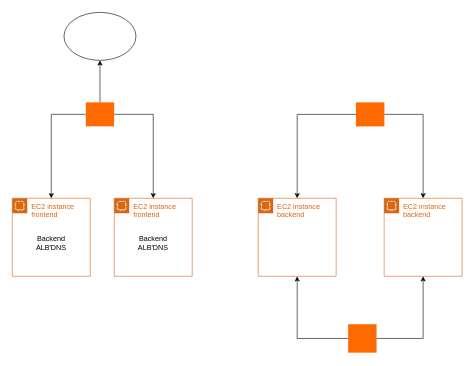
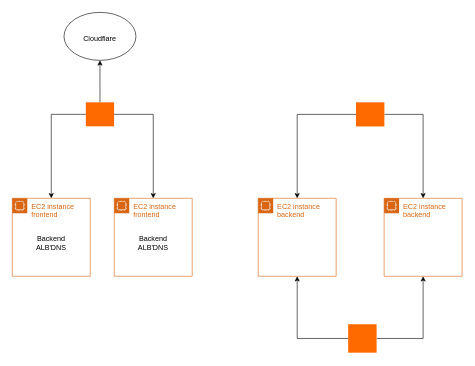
none -> (100, 39)
